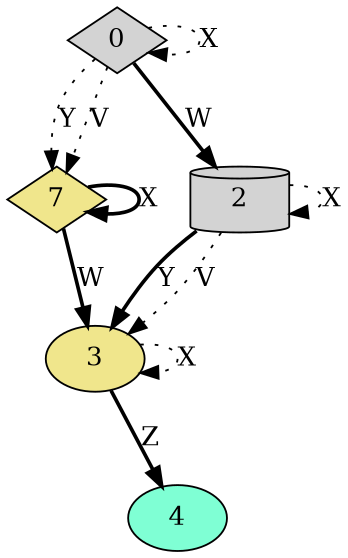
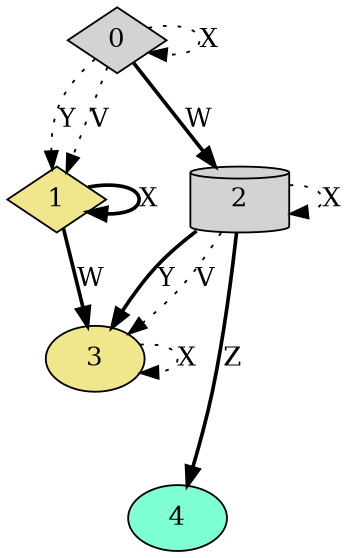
(57, 200) -> (57, 200)
(132, 430) -> (220, 351)
